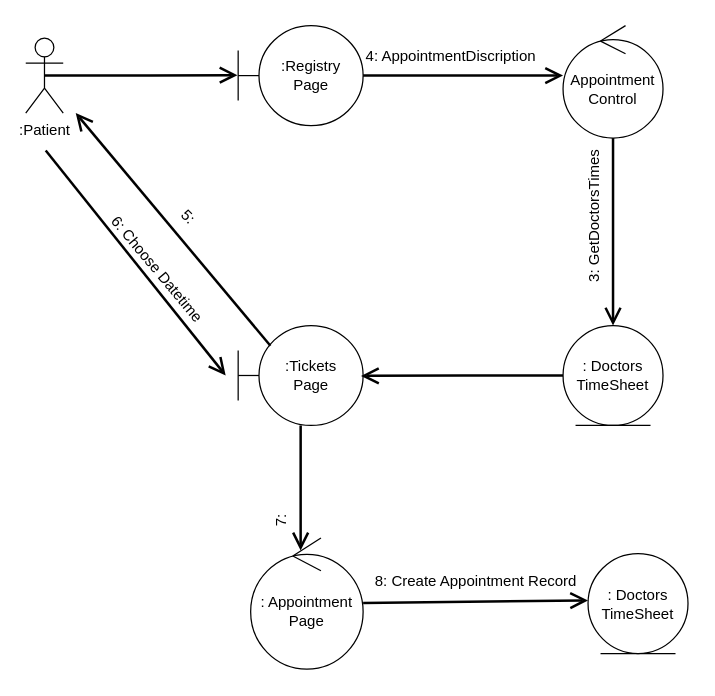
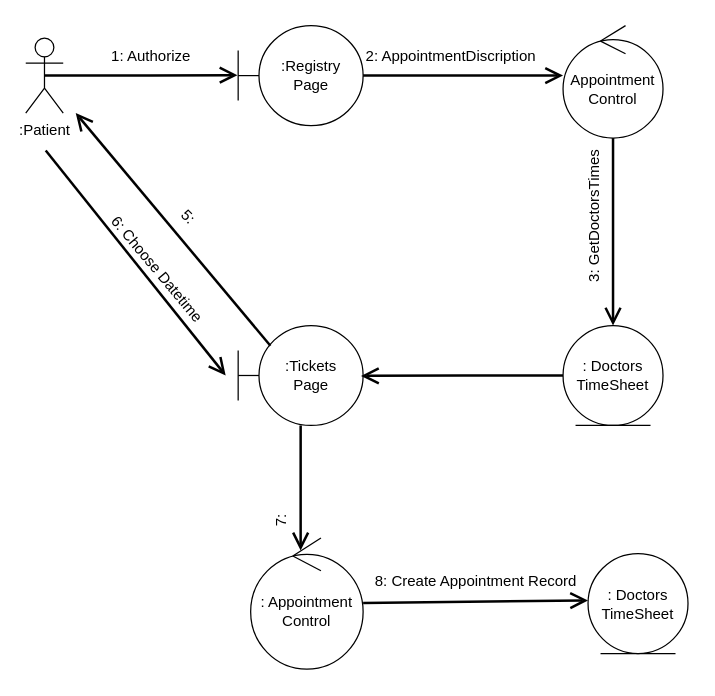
none -> (151, 57)
(451, 57) -> (451, 57)
(307, 612) -> (307, 612)
